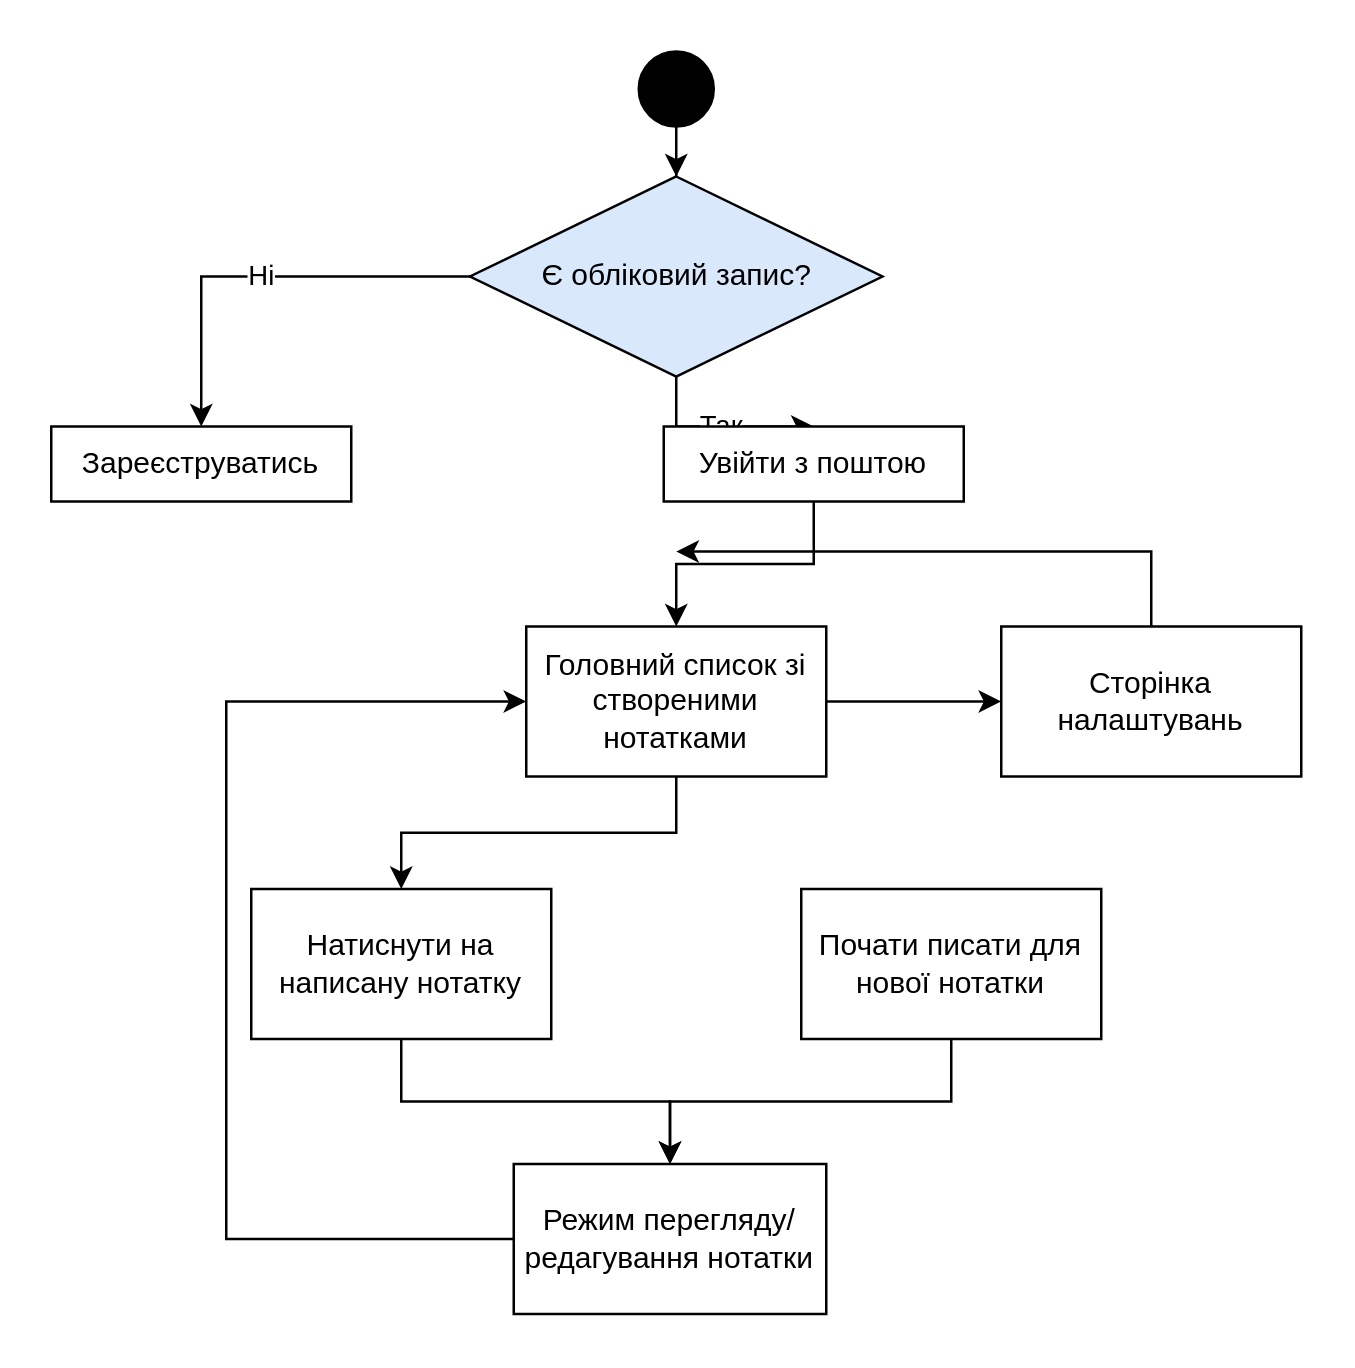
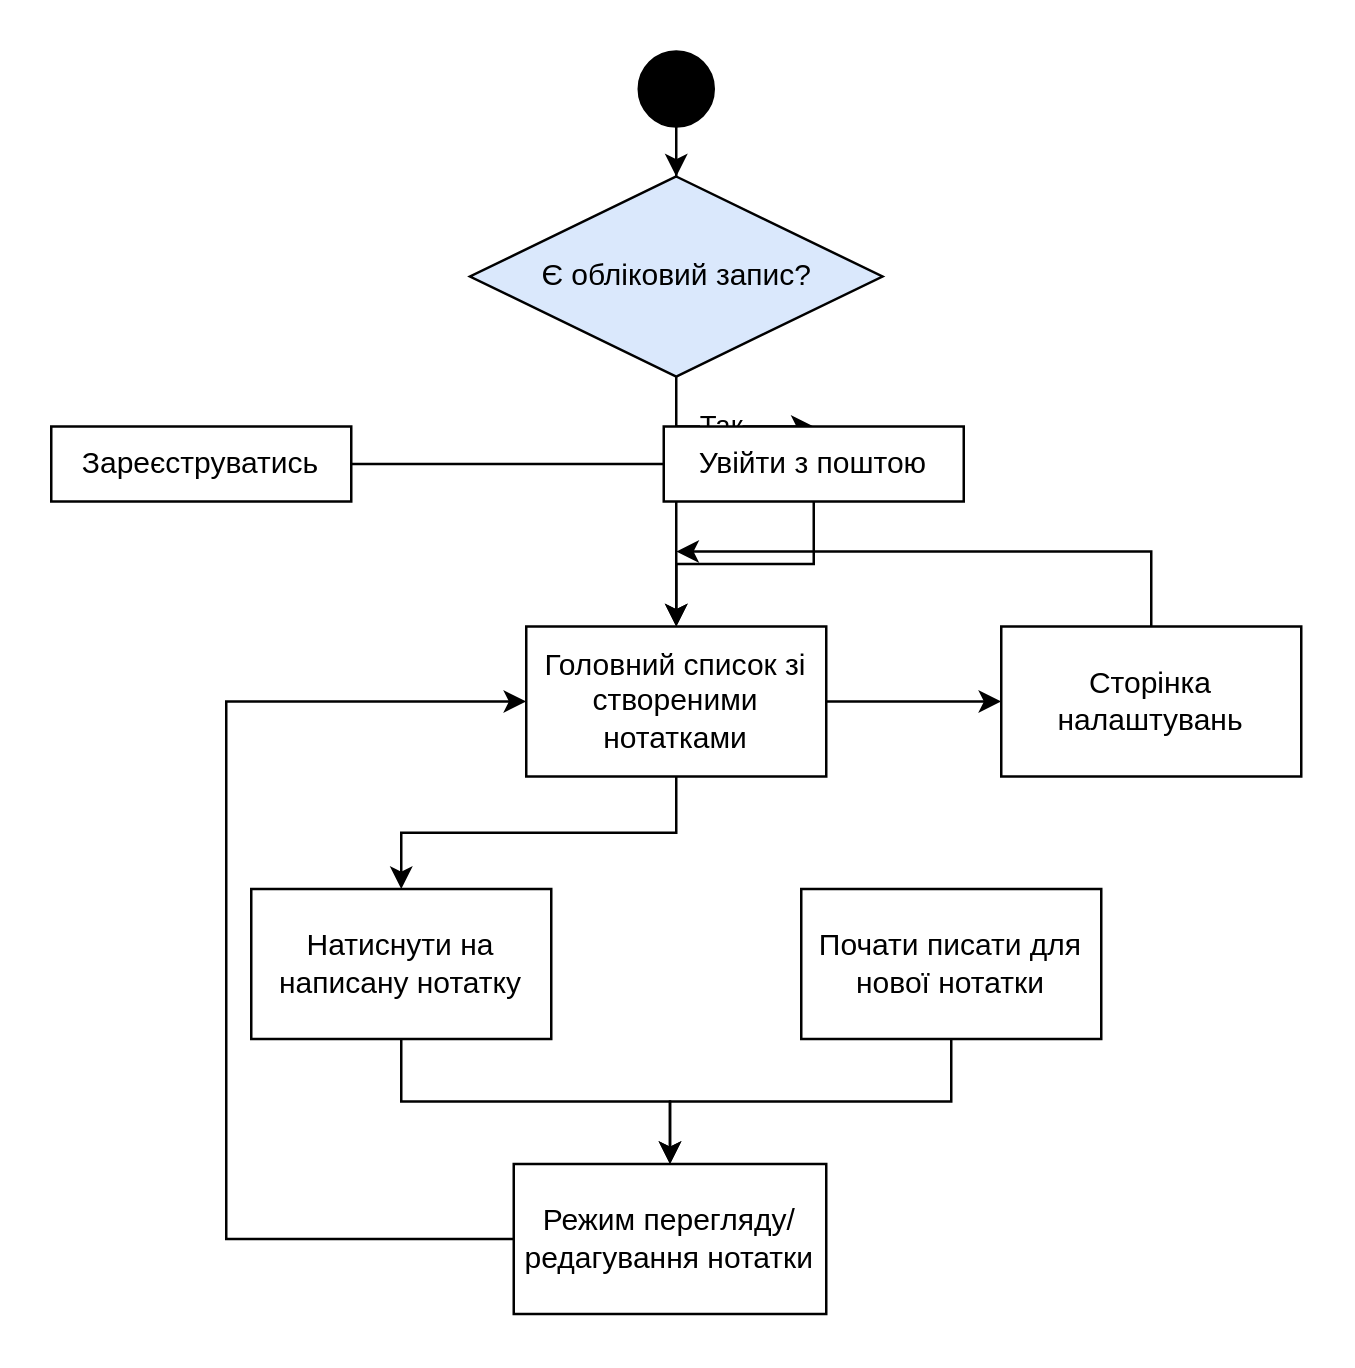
(268, 276) -> none
none -> (507, 464)
